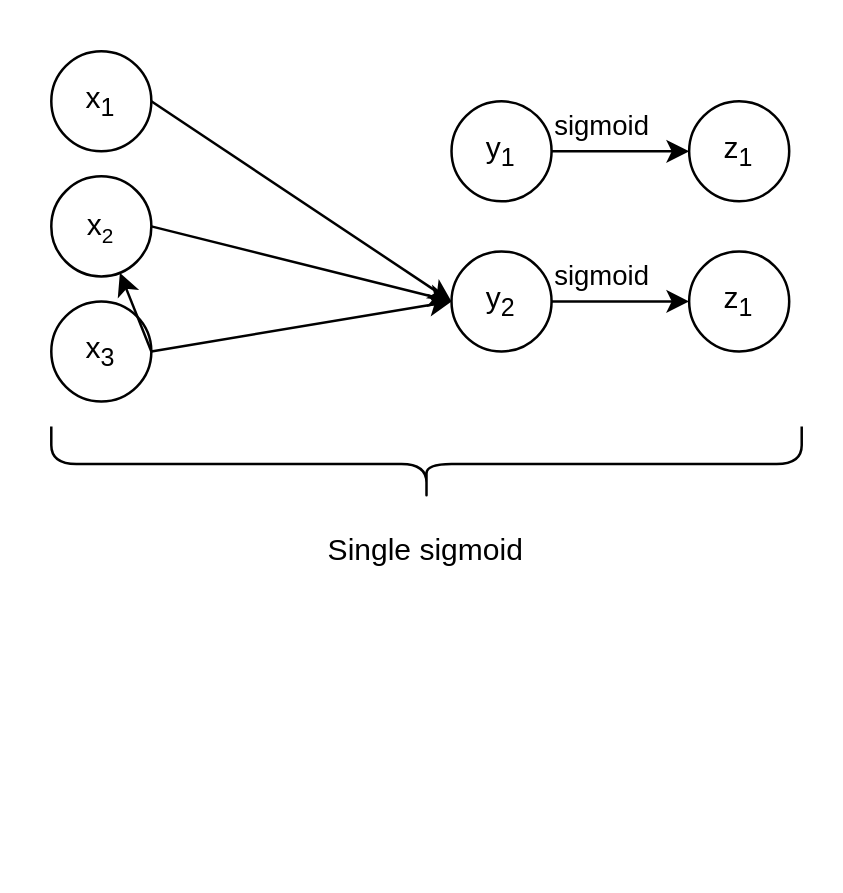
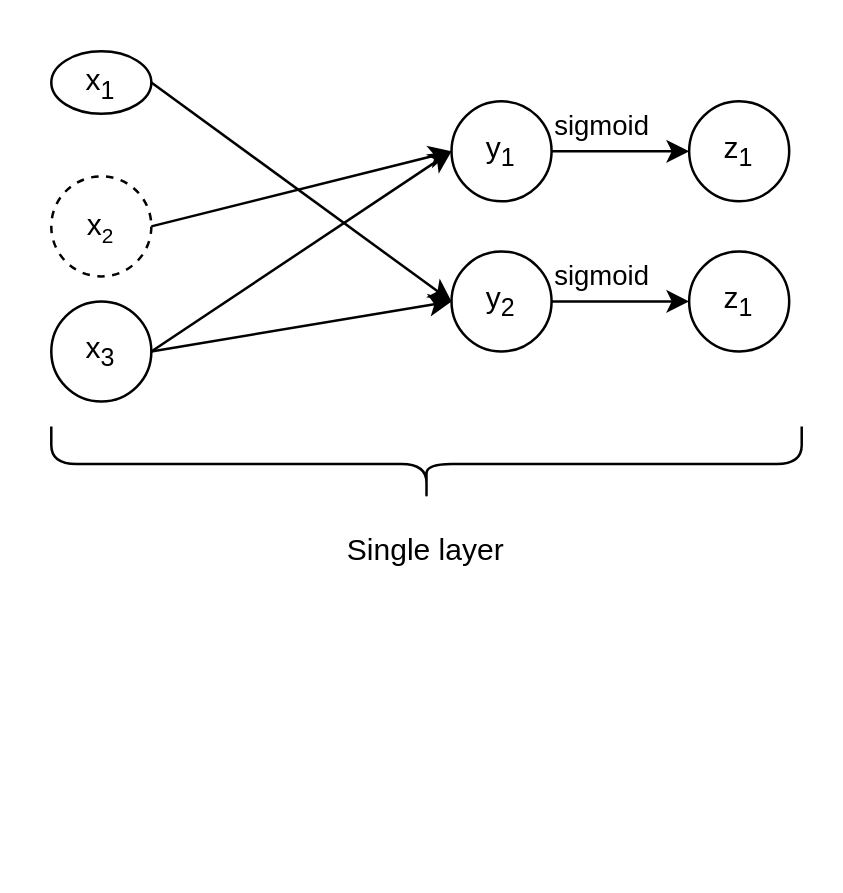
(101, 101) -> (101, 83)
none -> (220, 209)
(101, 226) -> (101, 226)
(357, 278) -> none
(138, 317) -> (220, 305)
(426, 551) -> (426, 551)
